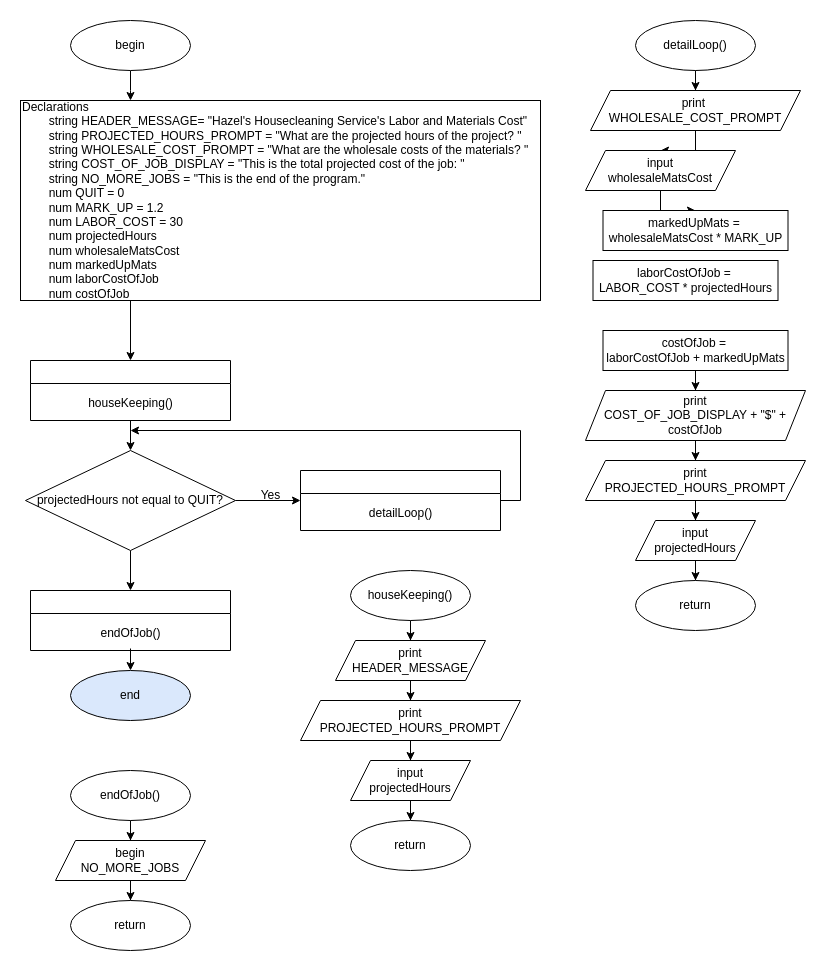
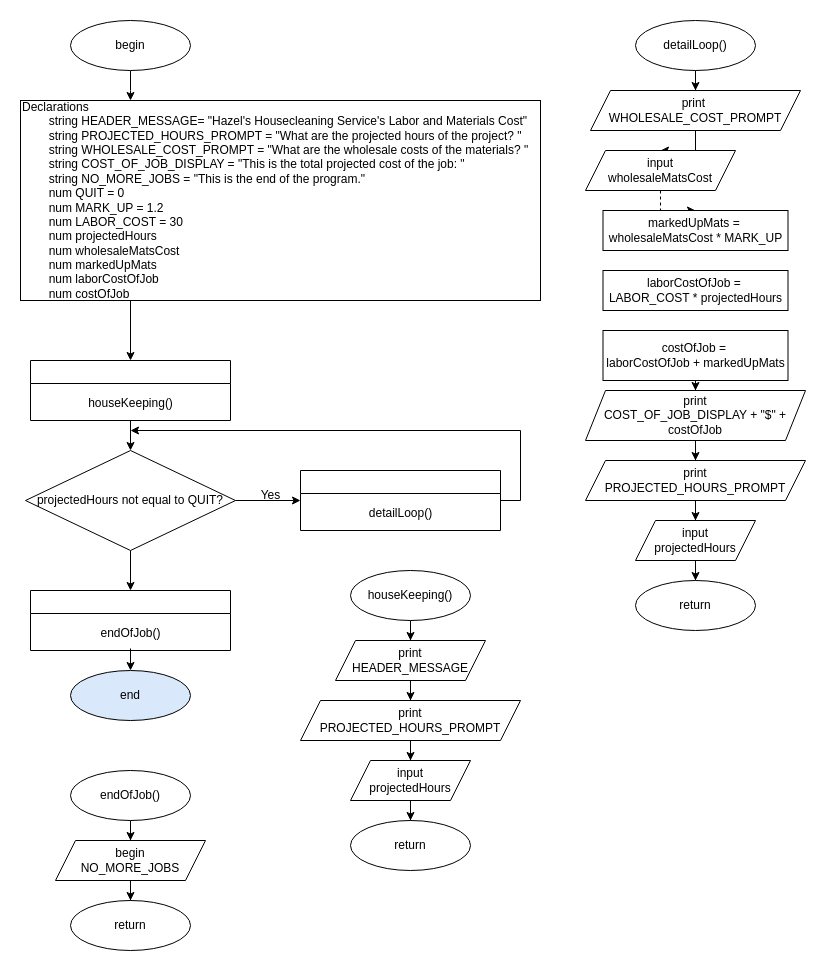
(661, 202) -> (661, 202)
(686, 281) -> (696, 291)
(696, 351) -> (696, 356)
